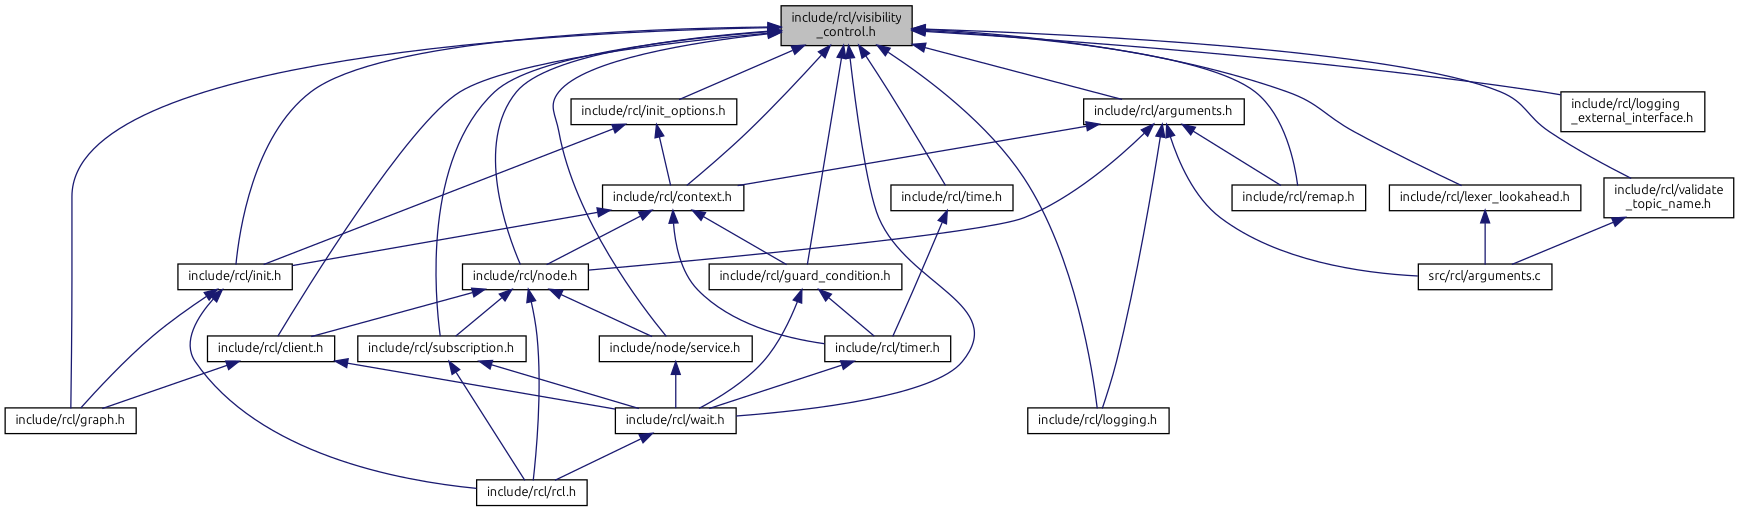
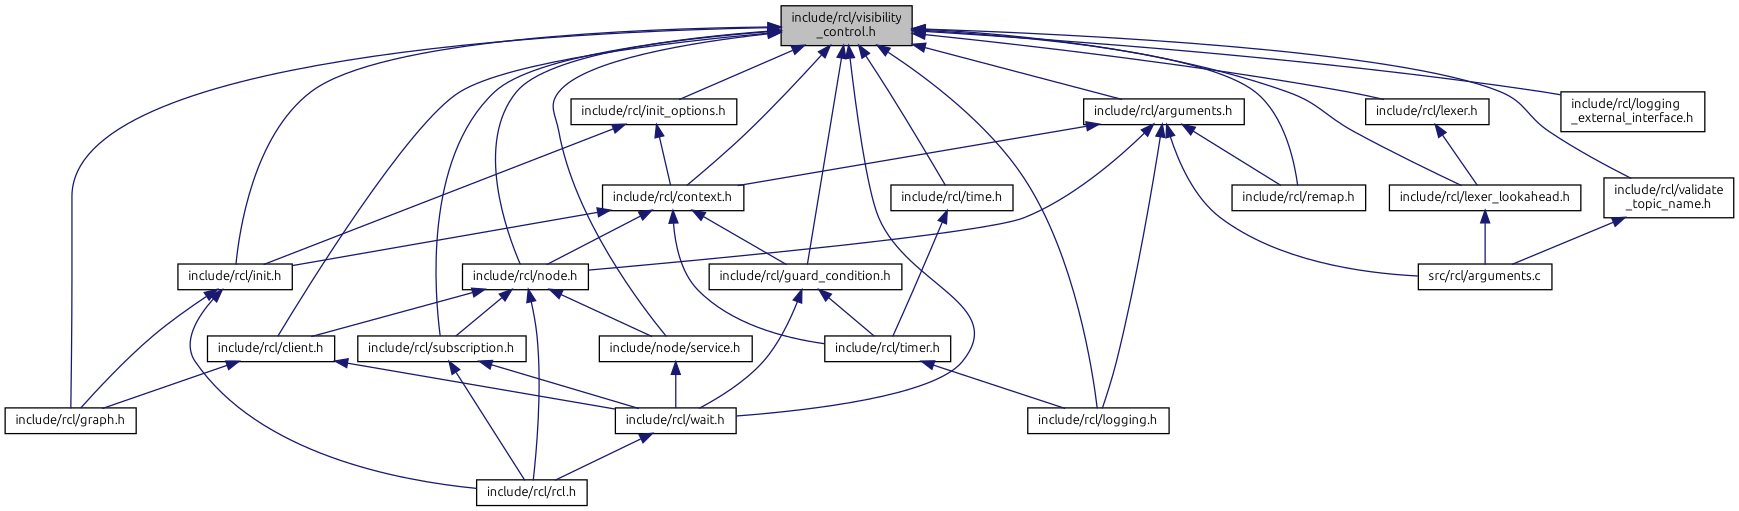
none -> (1427, 112)
(776, 387) -> (999, 387)
